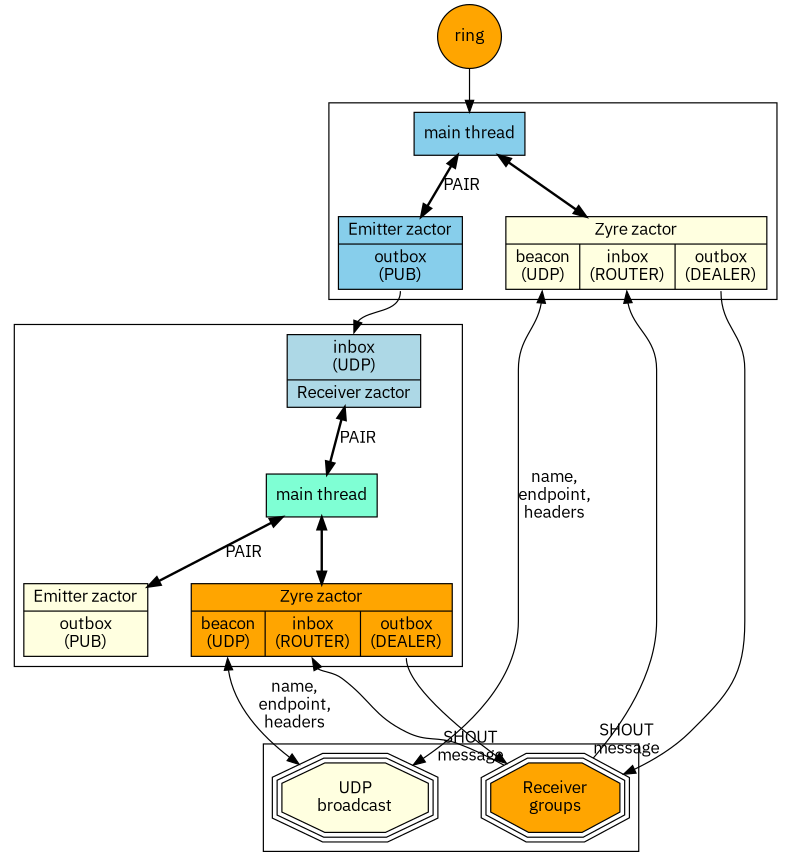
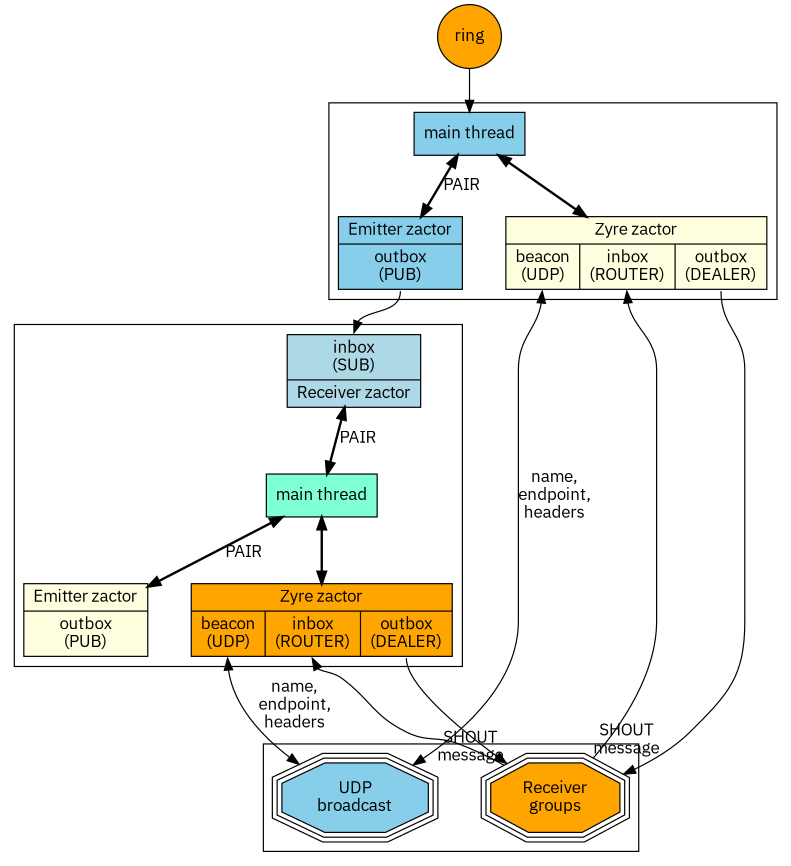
(354, 366) -> (354, 366)
(355, 798) -> (355, 798)
